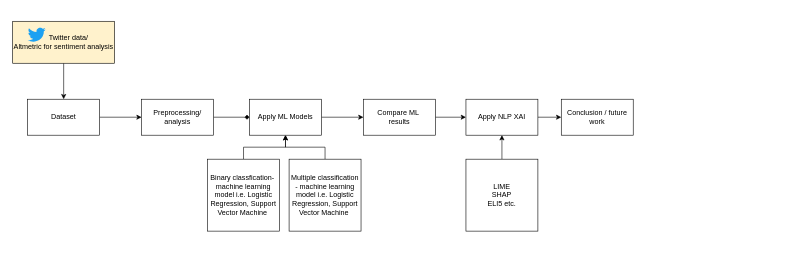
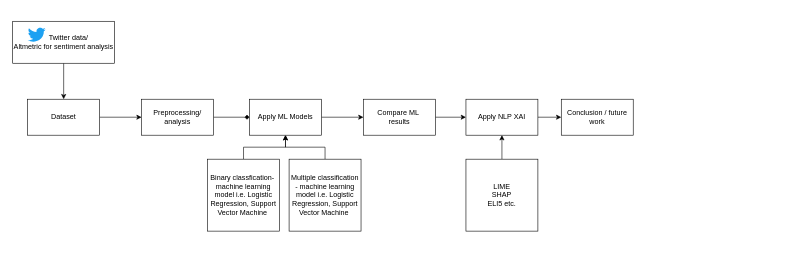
(63, 42) -> (63, 42)
